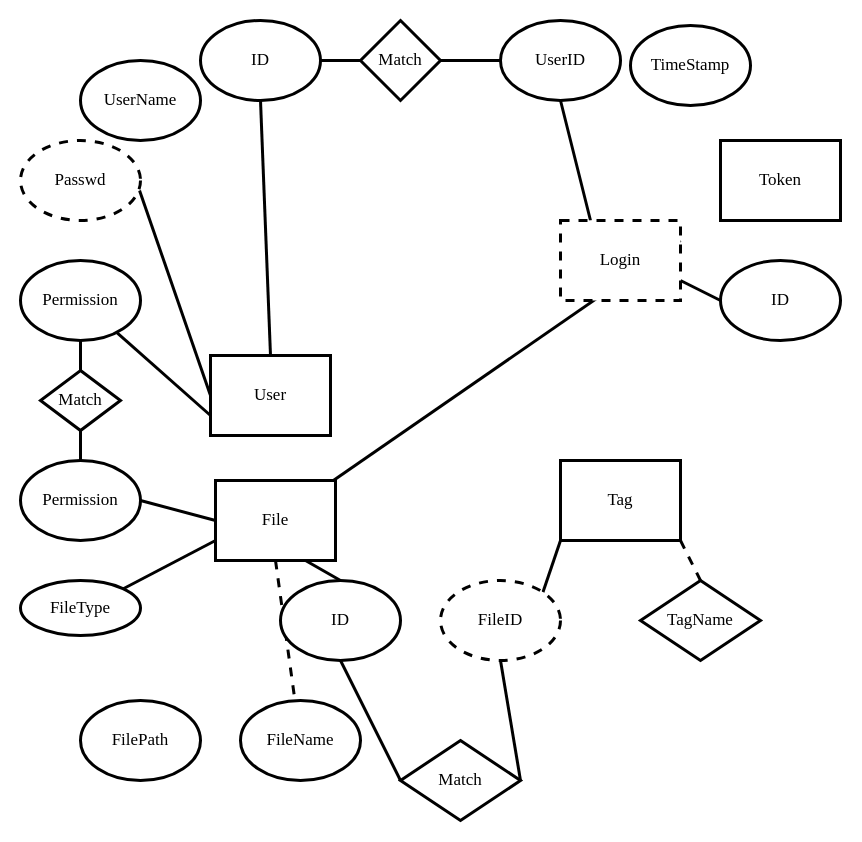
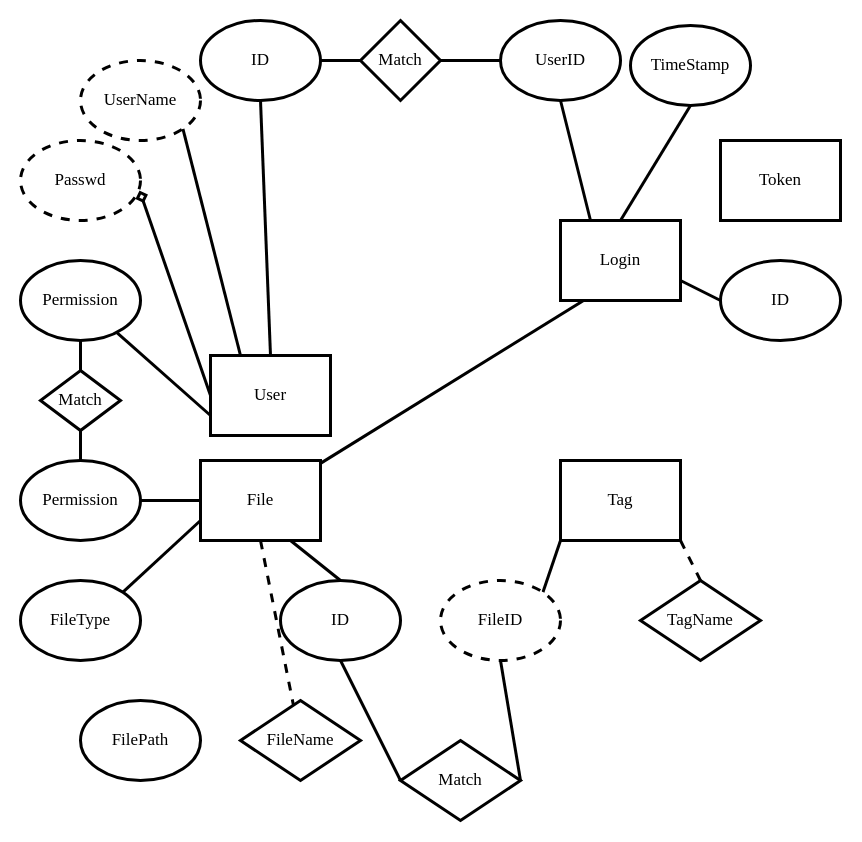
(141, 101) -> (141, 101)
none -> (656, 163)
(142, 196) -> (144, 202)
none -> (212, 242)
(621, 261) -> (621, 261)
(276, 521) -> (261, 501)
(81, 608) -> (81, 621)
(301, 741) -> (301, 741)
